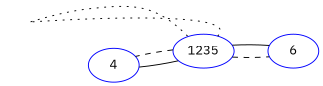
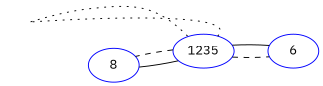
(114, 65) -> (114, 65)
